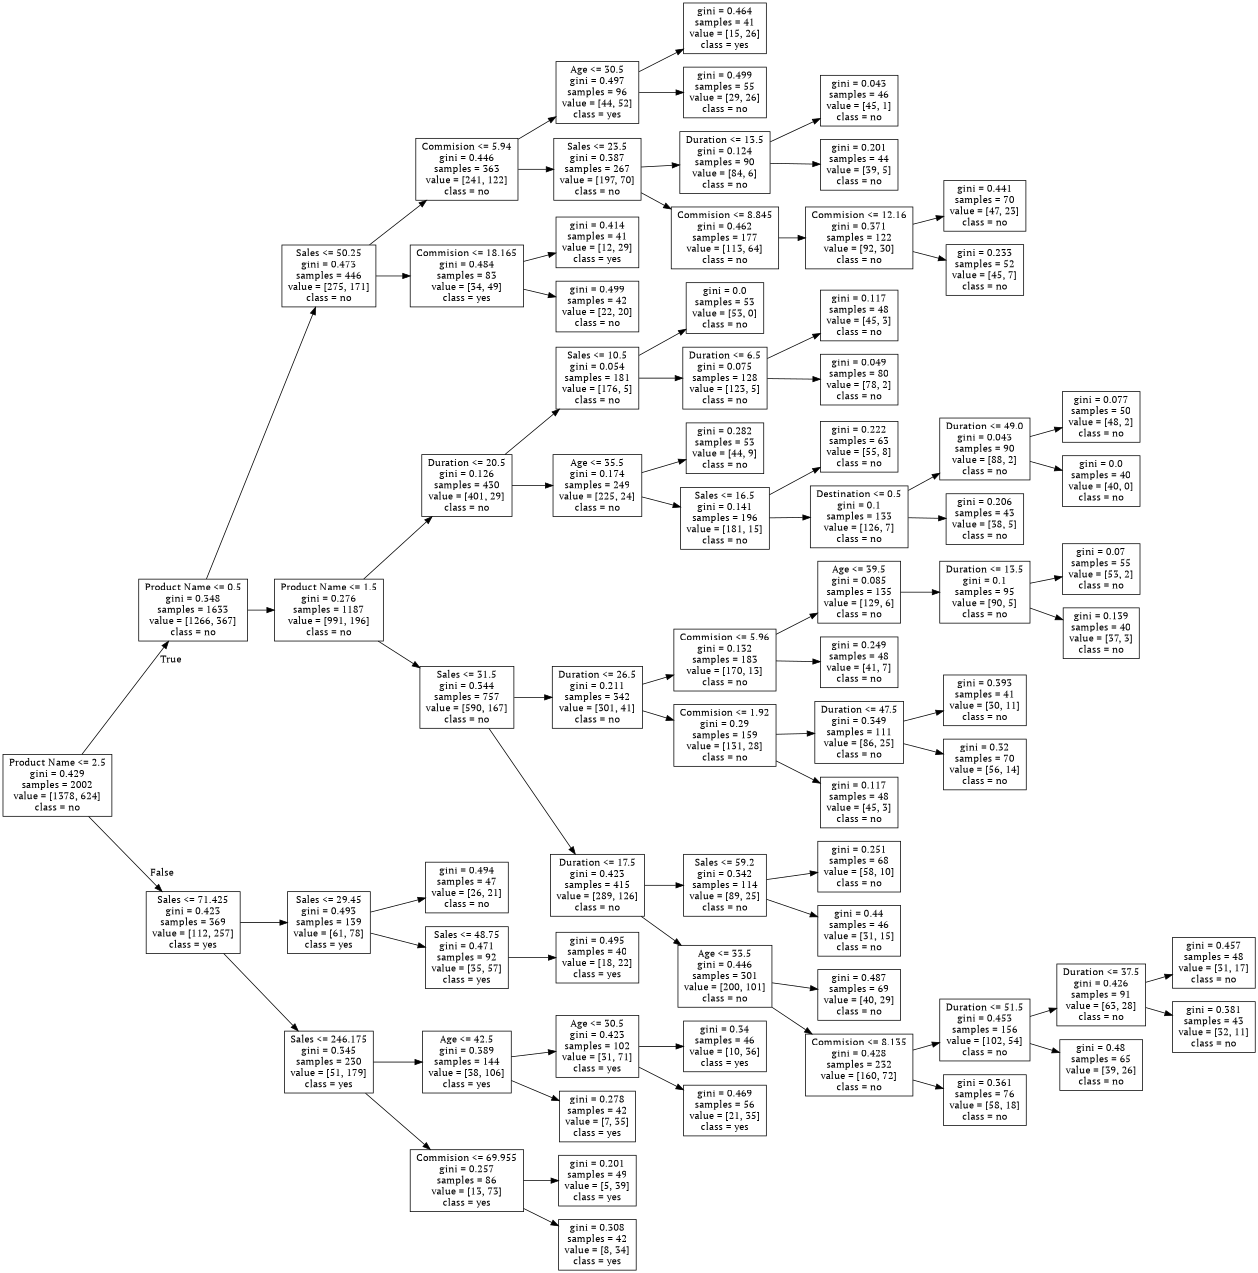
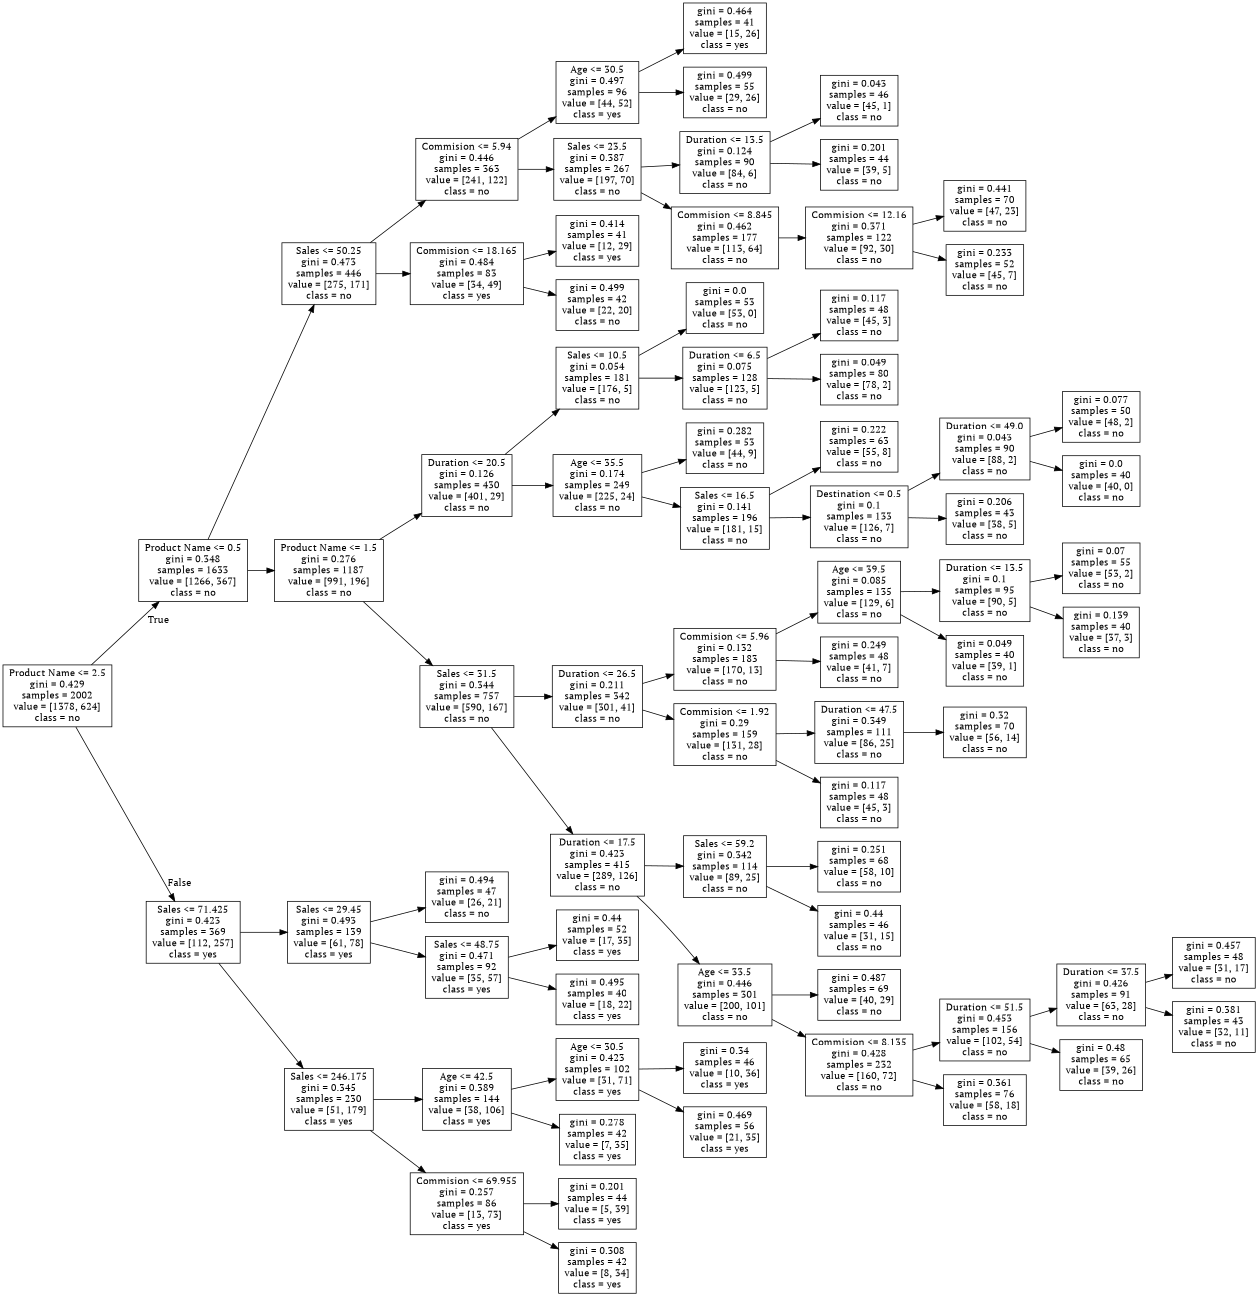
none -> (985, 661)
(985, 700) -> none
none -> (597, 935)
(597, 1181) -> (597, 1204)
